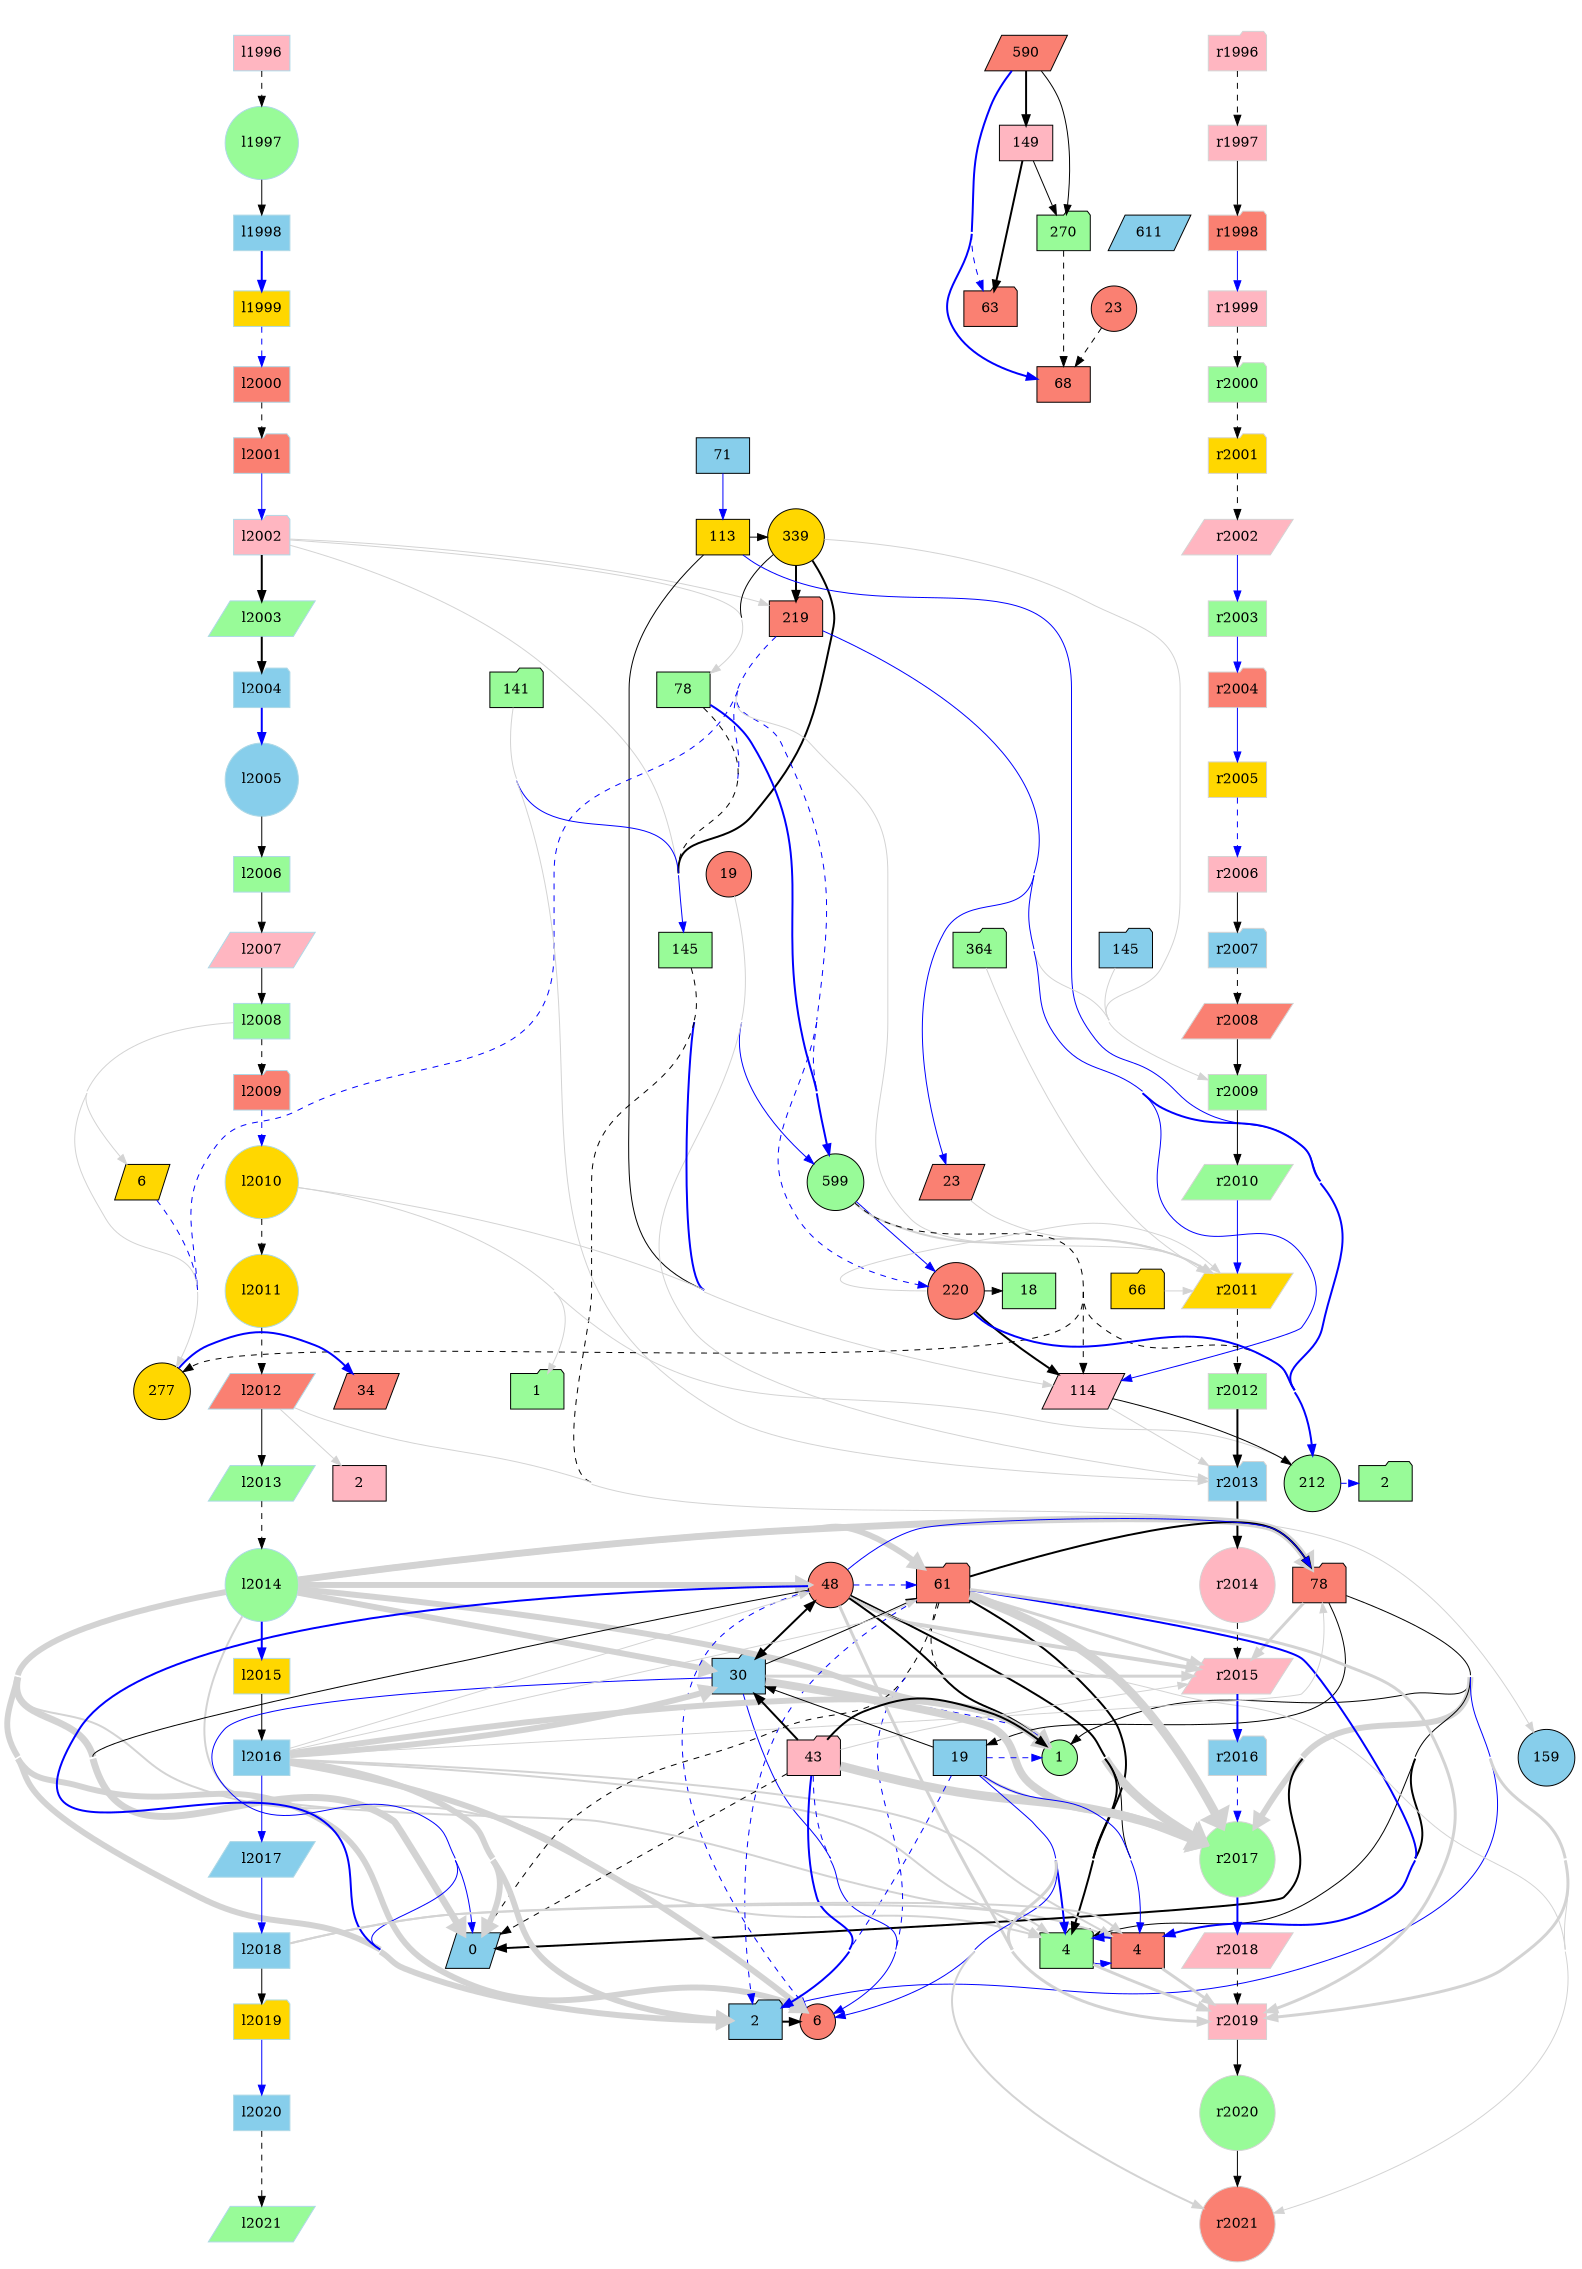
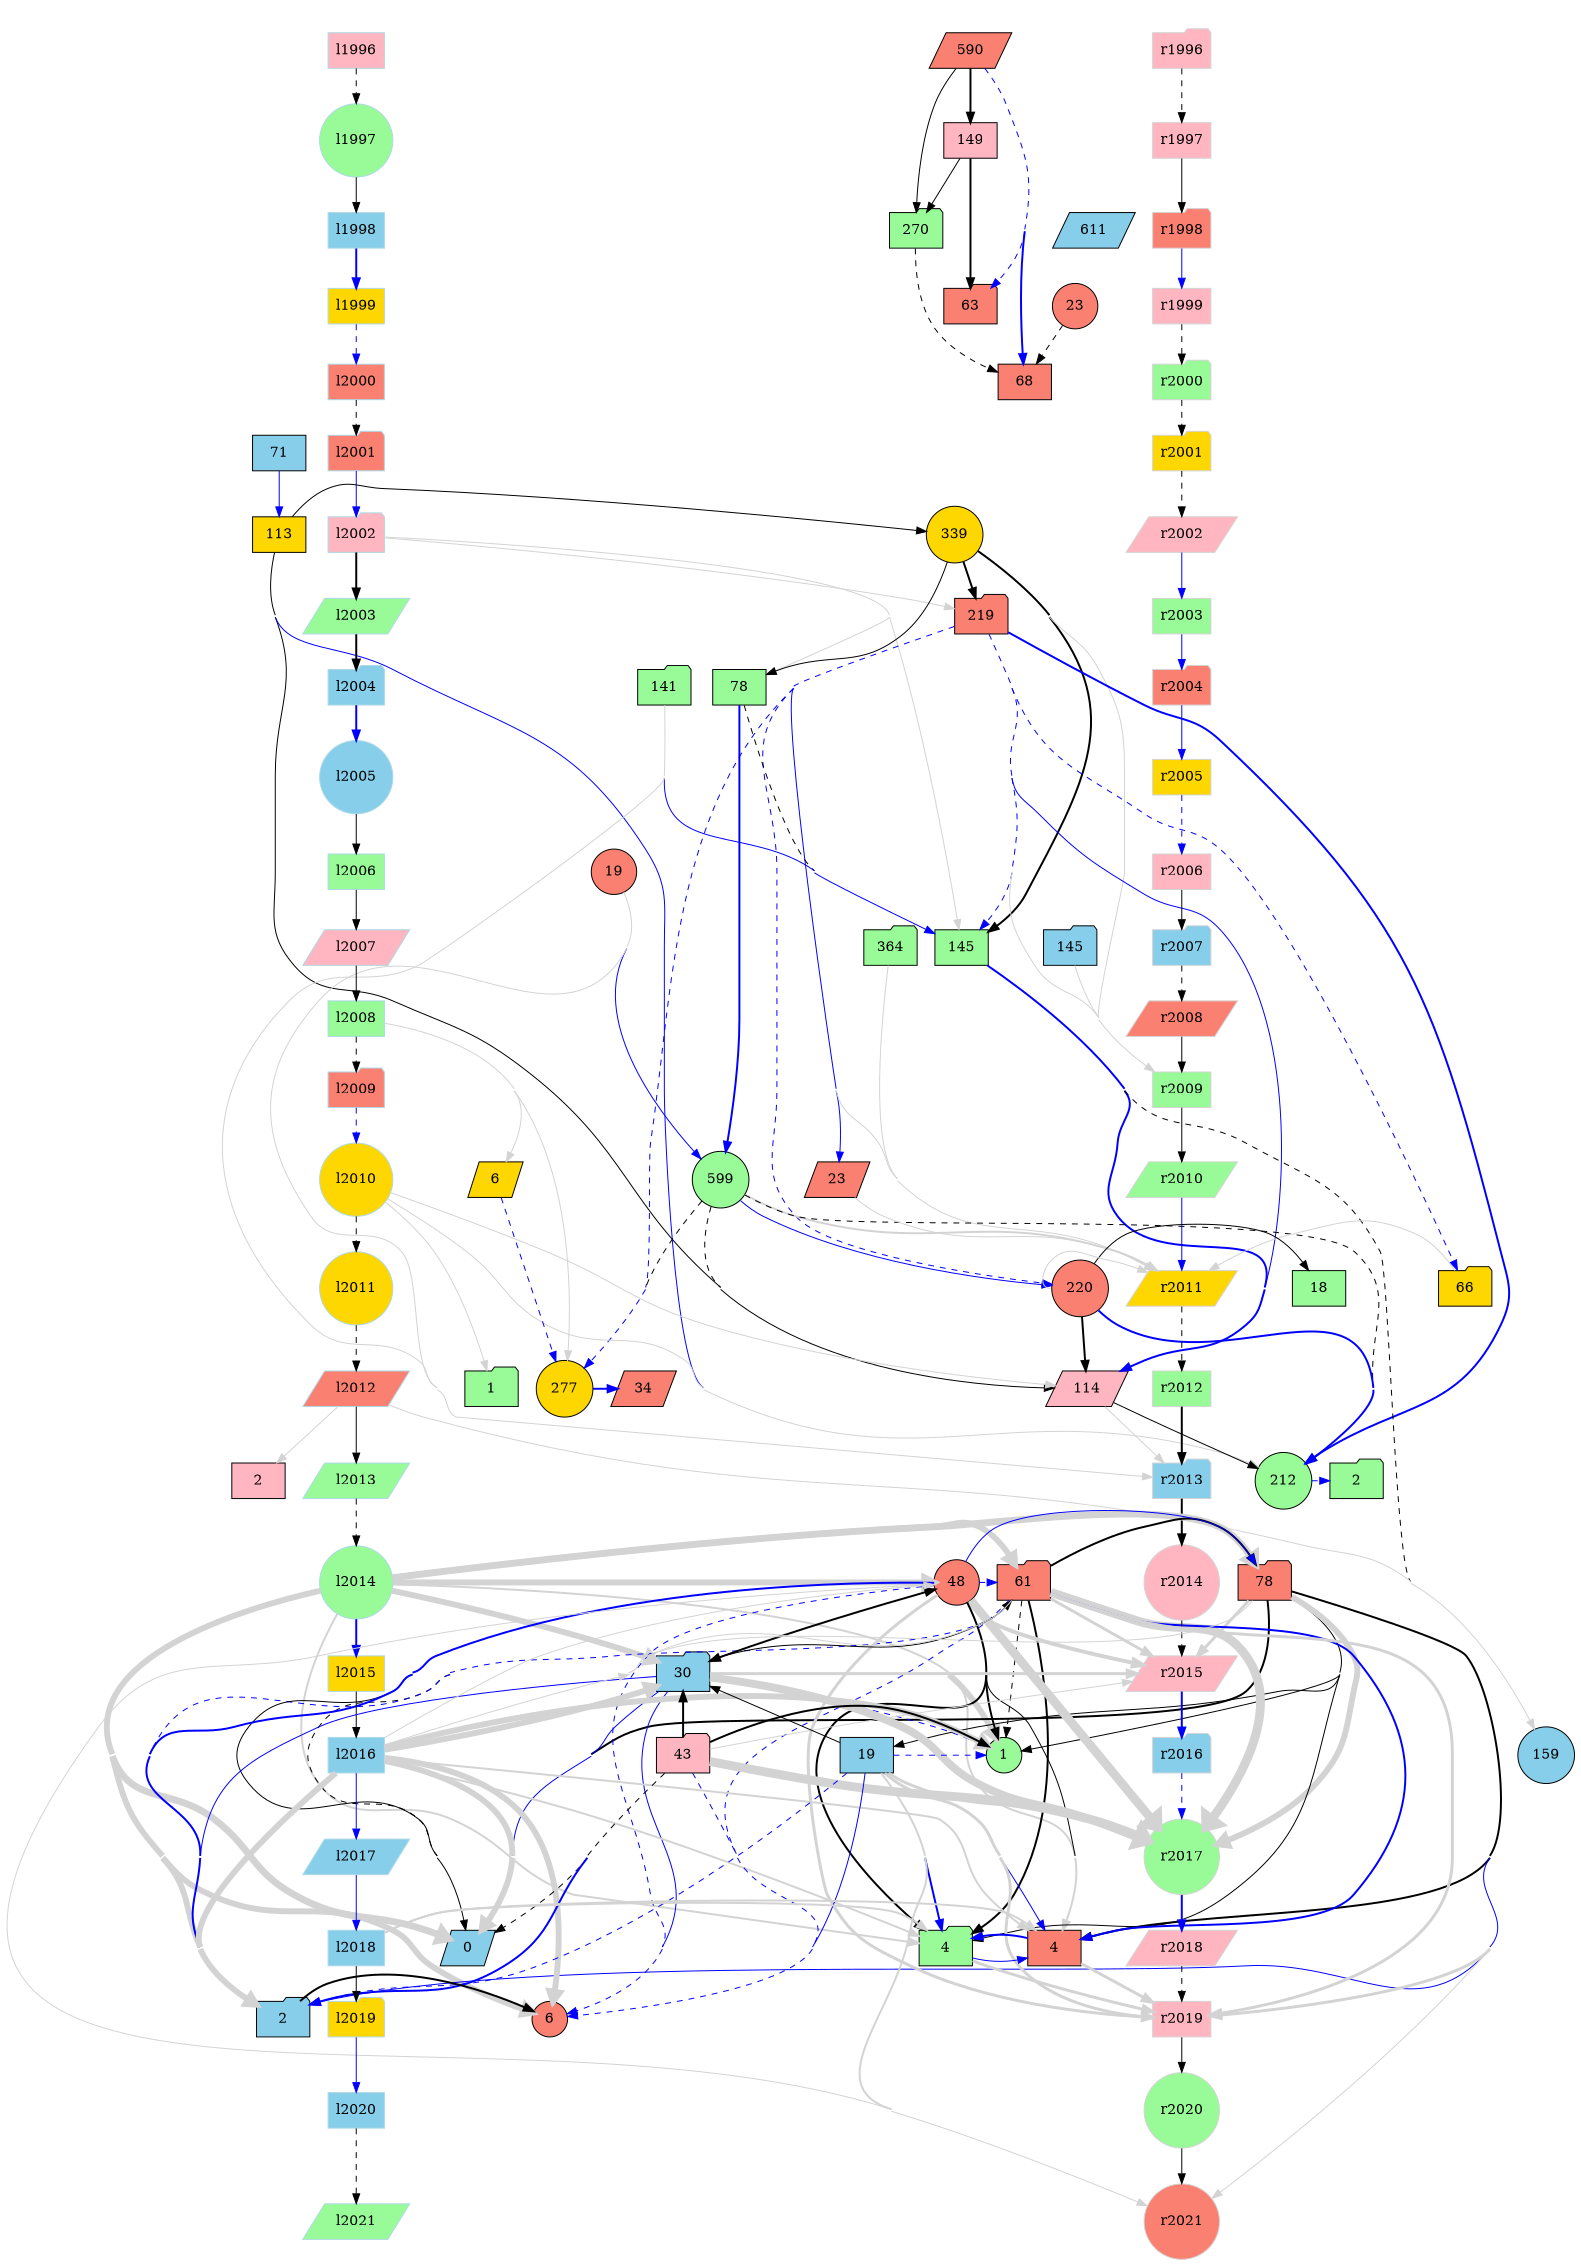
(813, 1055) -> (1282, 930)
